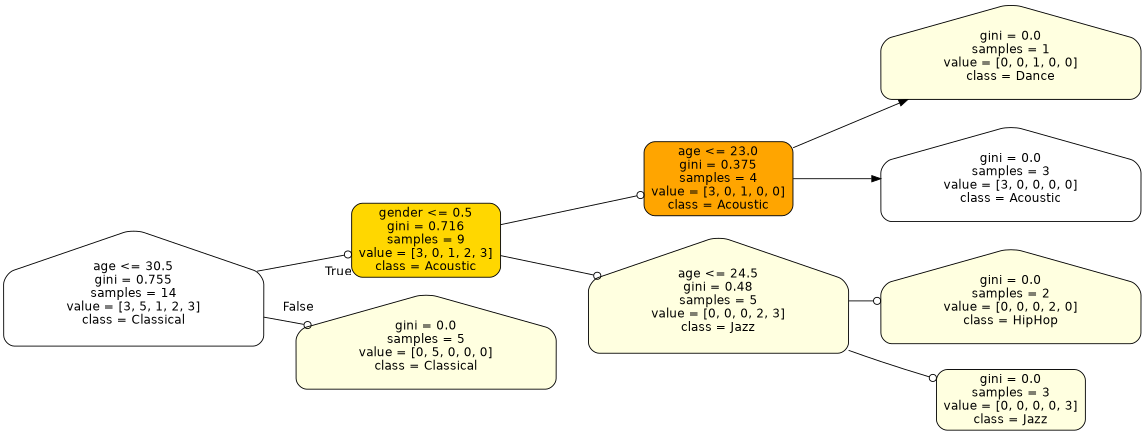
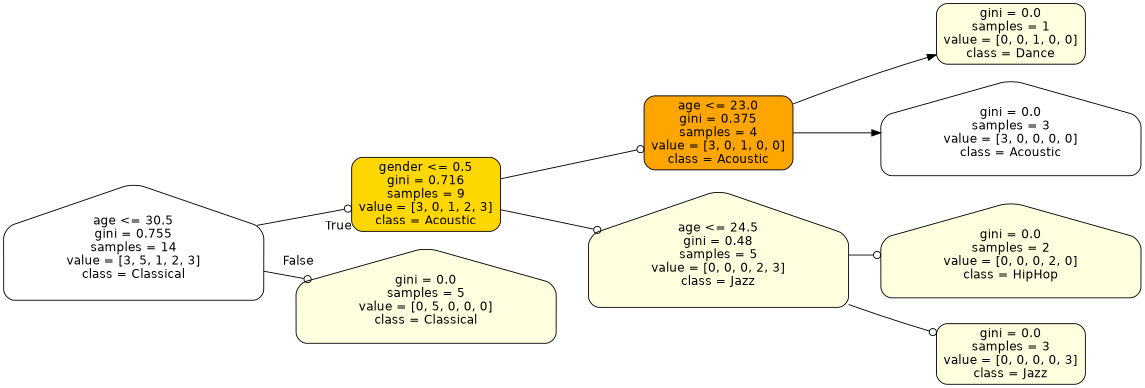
(1011, 57) -> (1011, 34)
